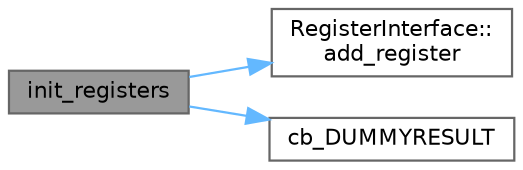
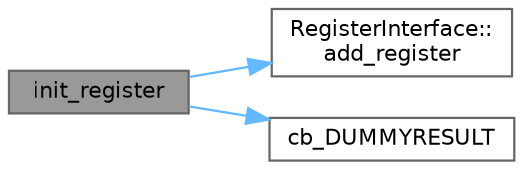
(99, 92) -> (99, 92)
